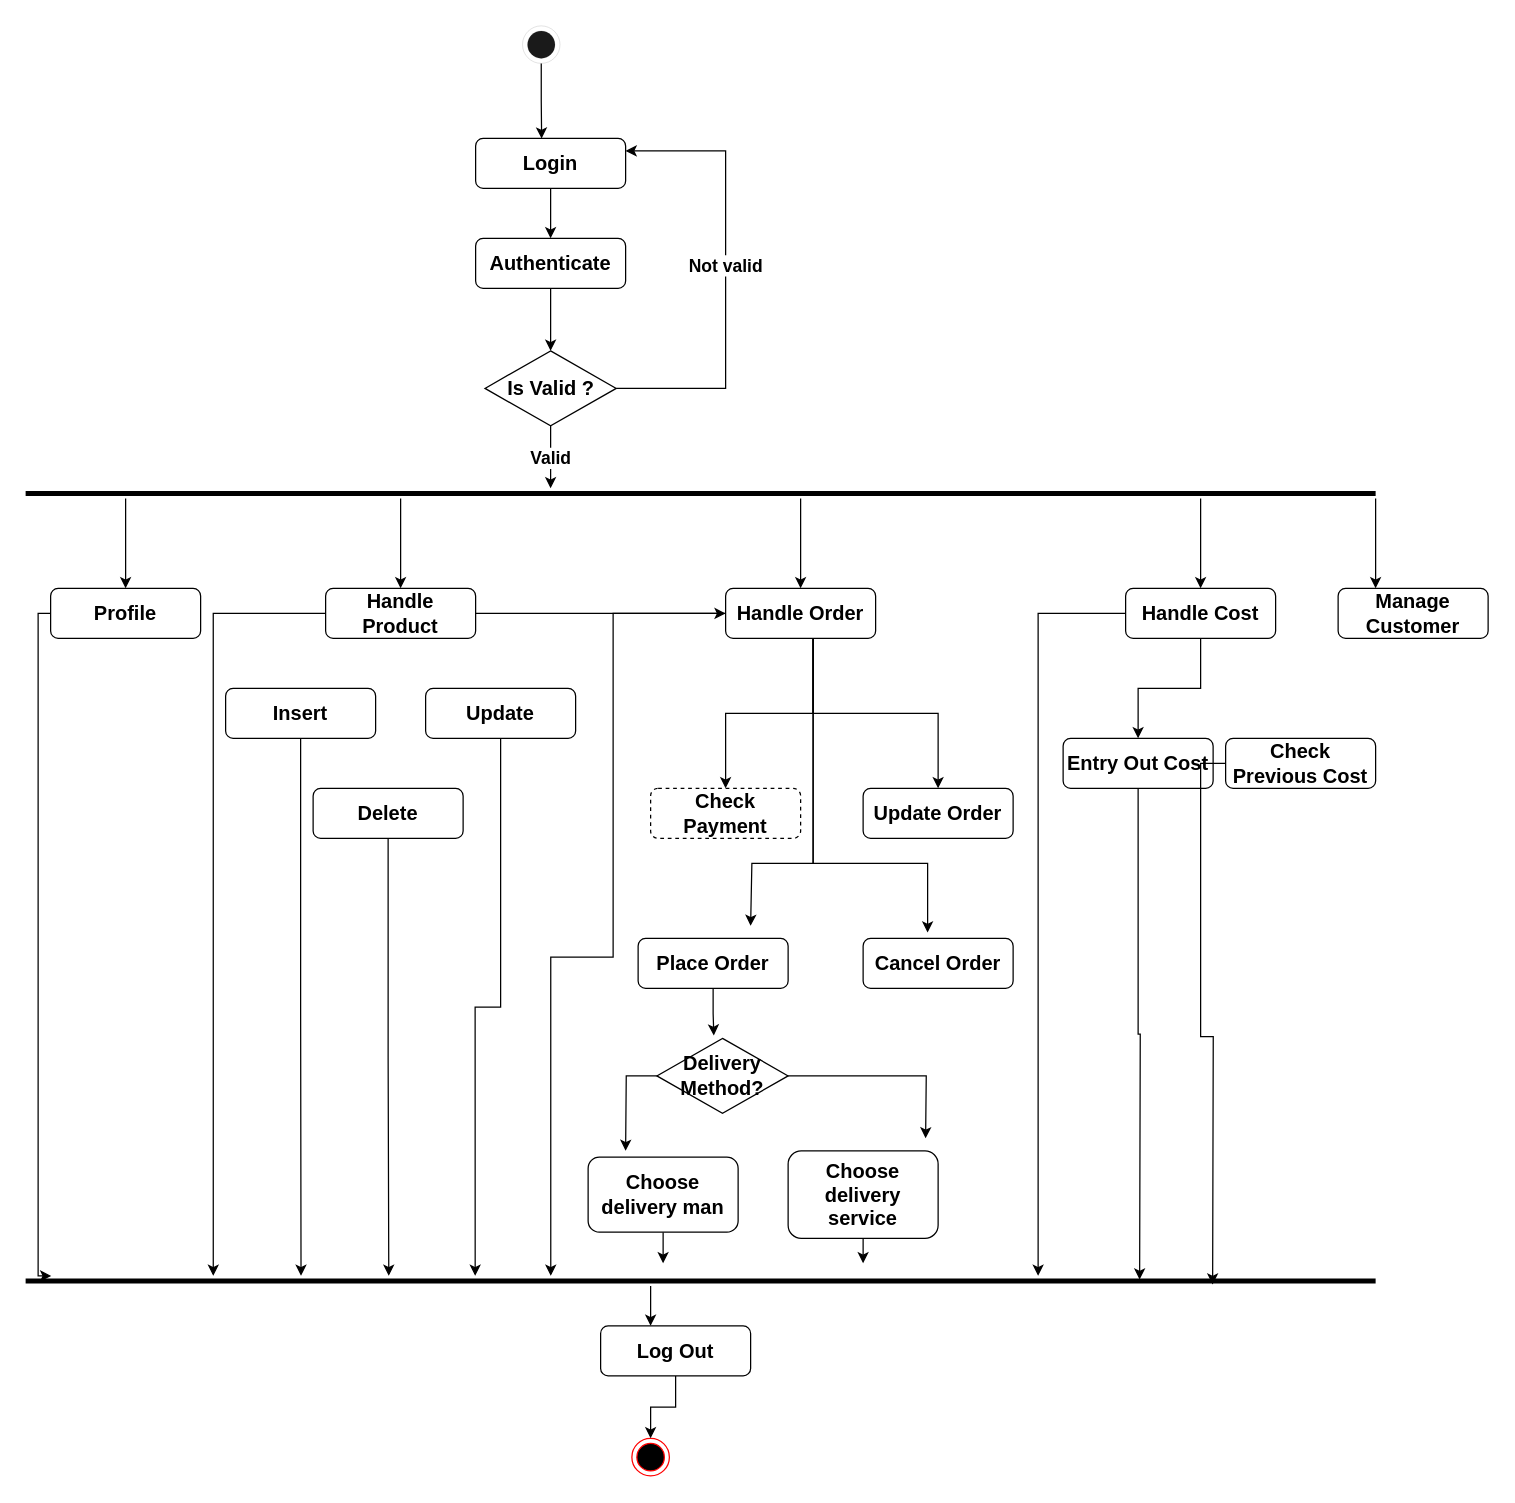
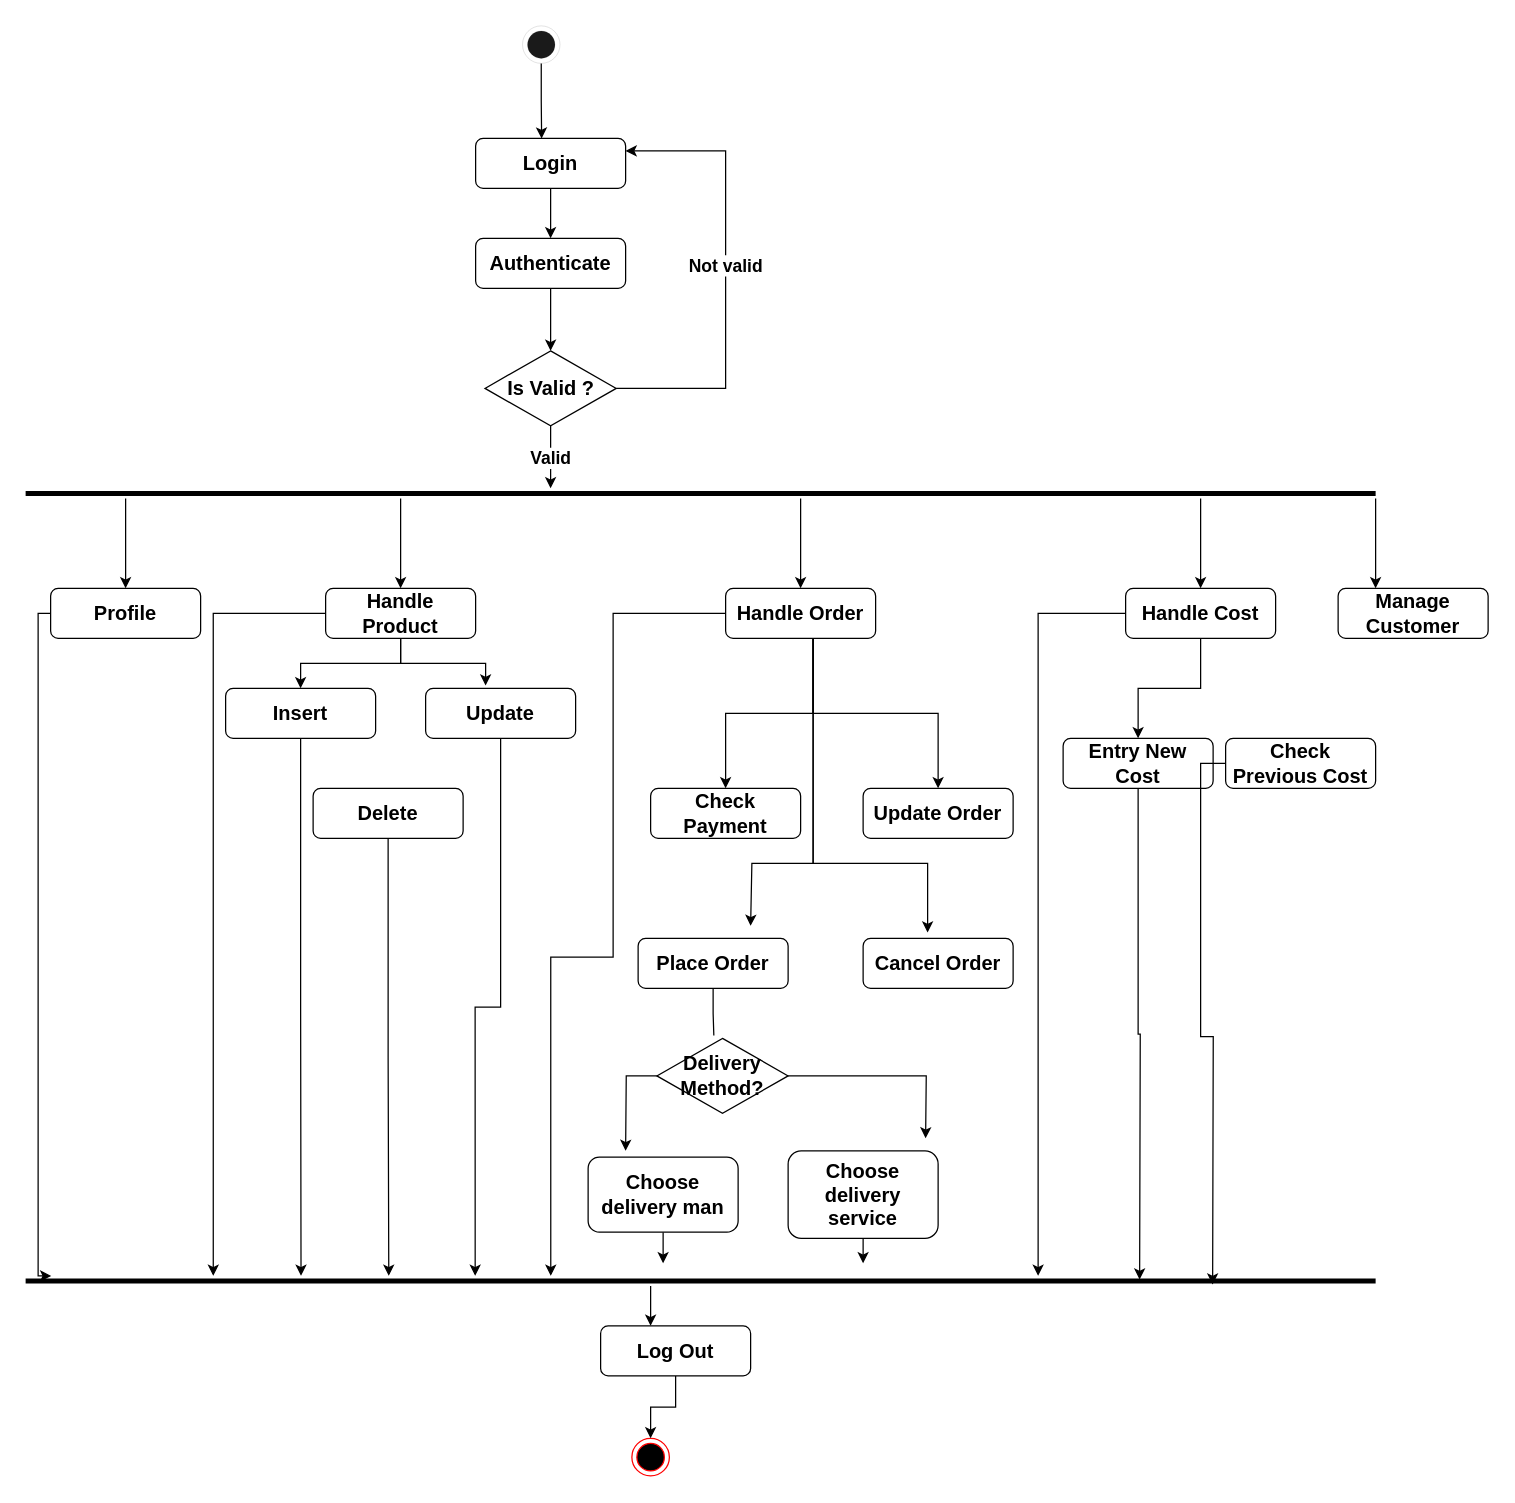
(543, 613) -> (341, 663)
none -> (451, 663)
(1138, 763) -> (1138, 763)
(726, 813) -> (726, 813)
(714, 1025) -> (714, 1029)
